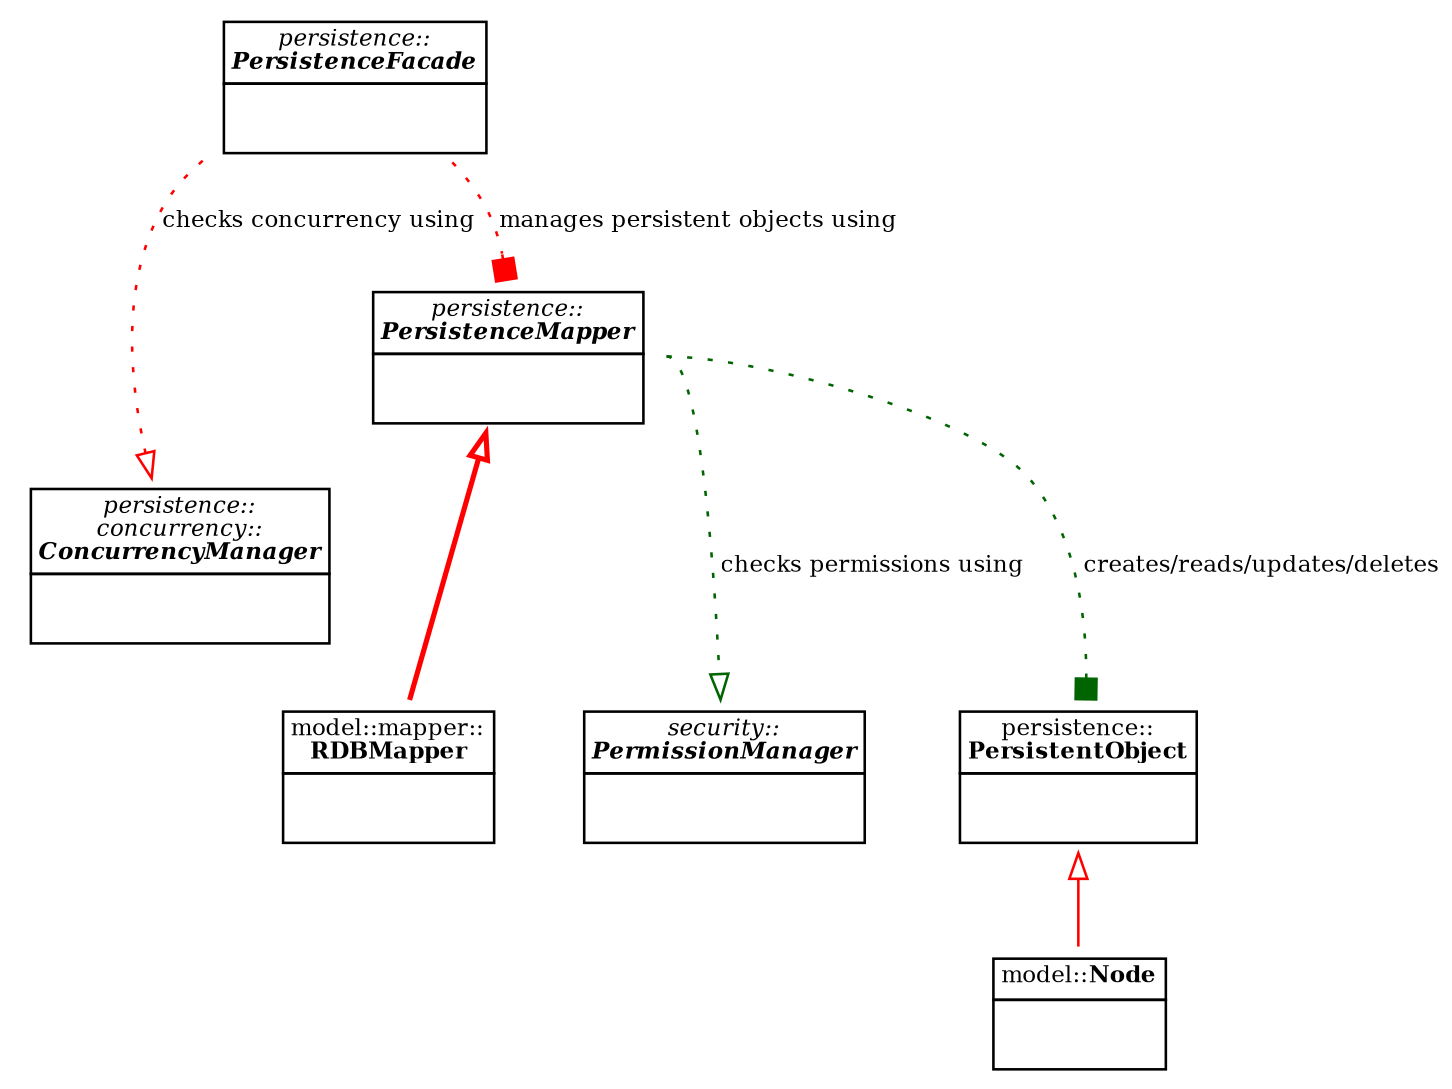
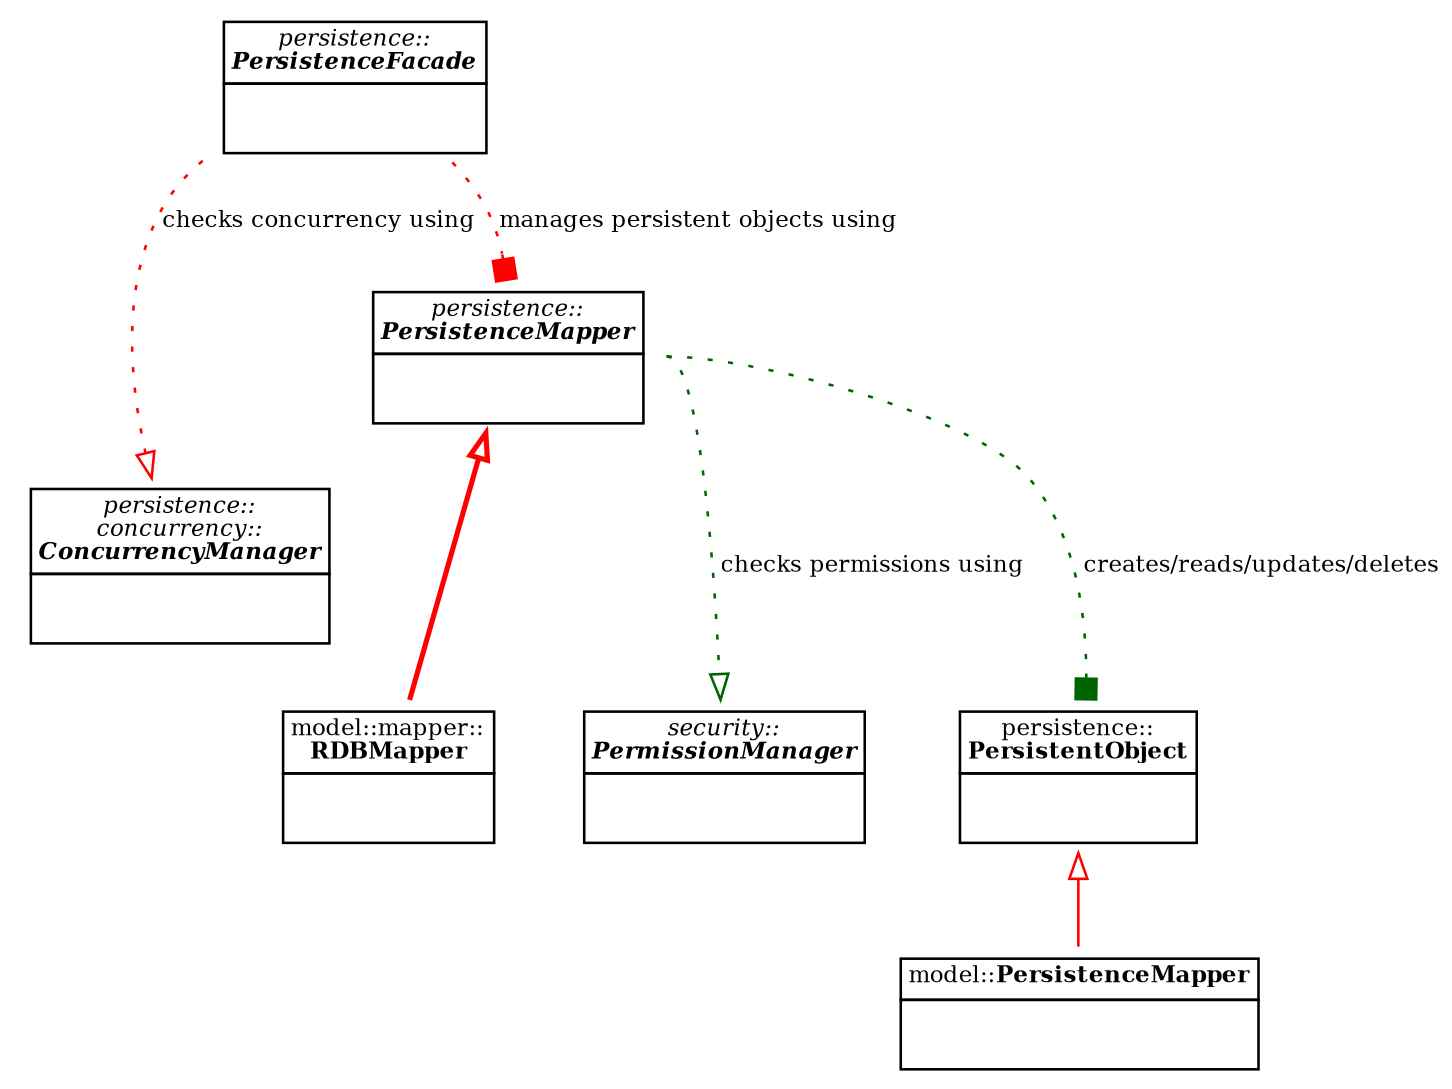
(1123, 975) -> (1123, 975)
